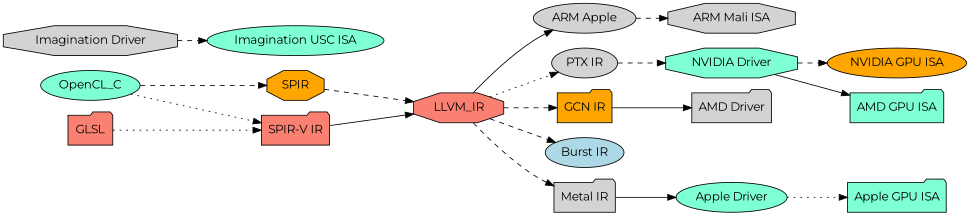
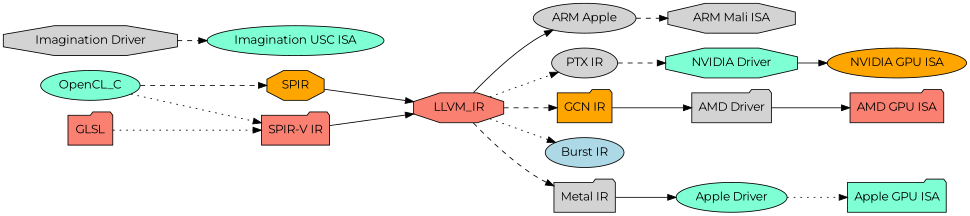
(808, 63) -> (808, 63)
(808, 84) -> (806, 108)
(365, 95) -> (365, 95)
(897, 108) -> (897, 108)
(519, 129) -> (519, 129)
